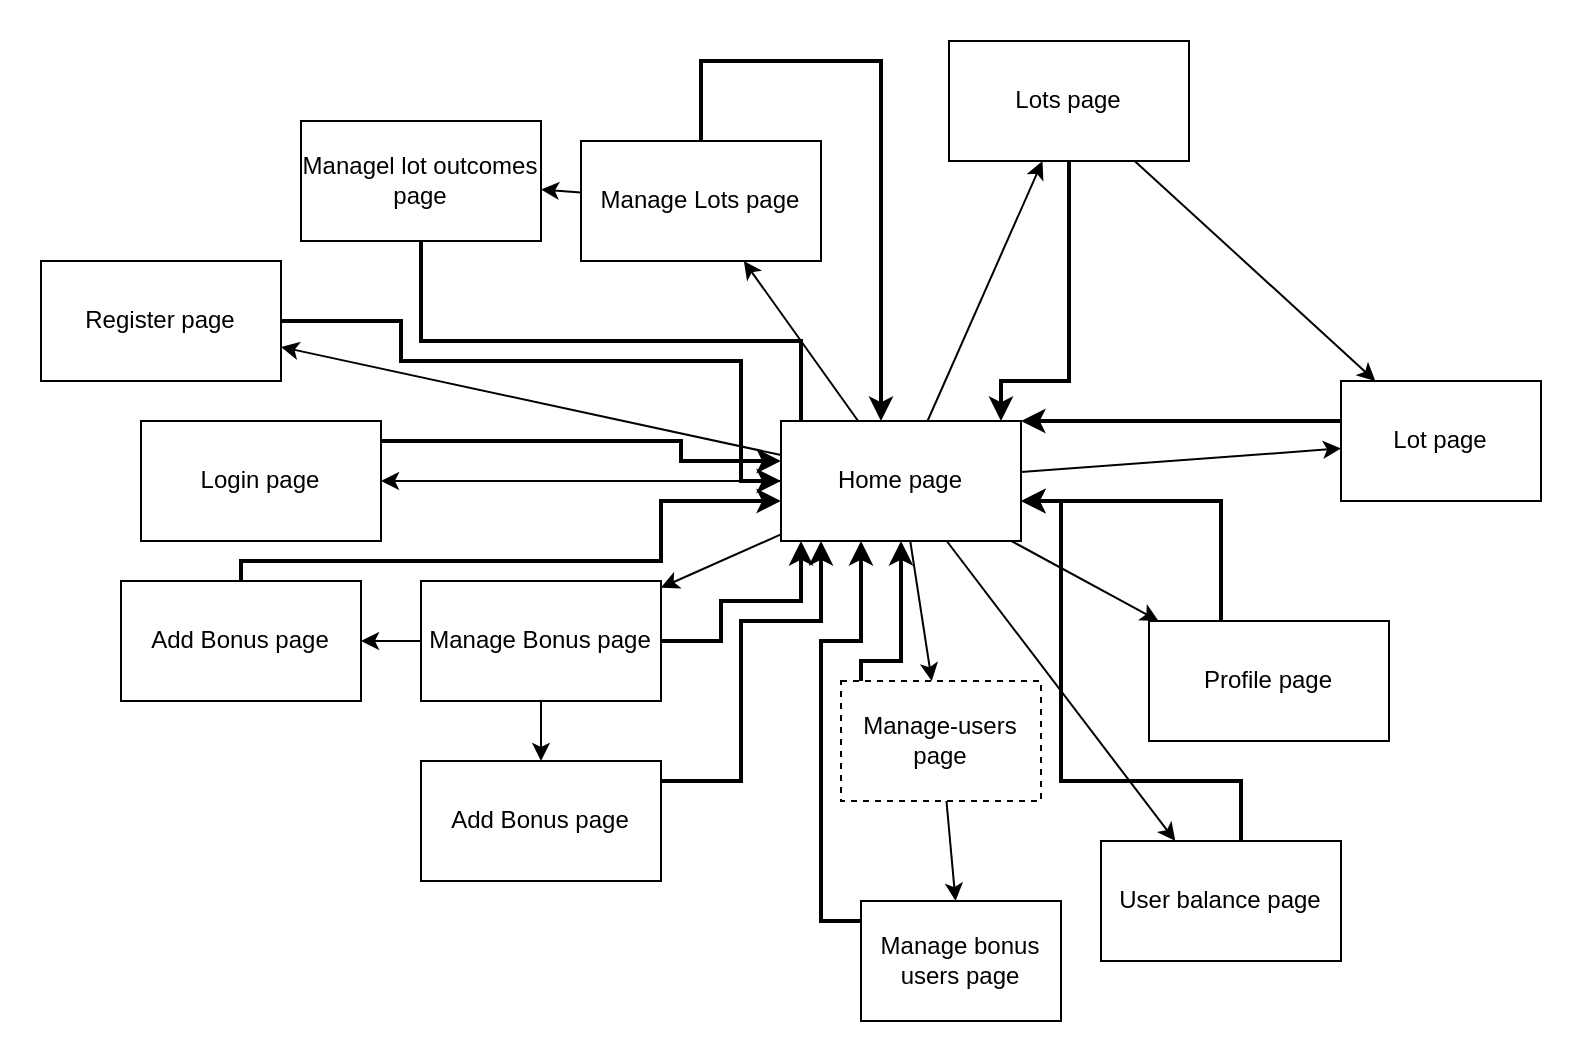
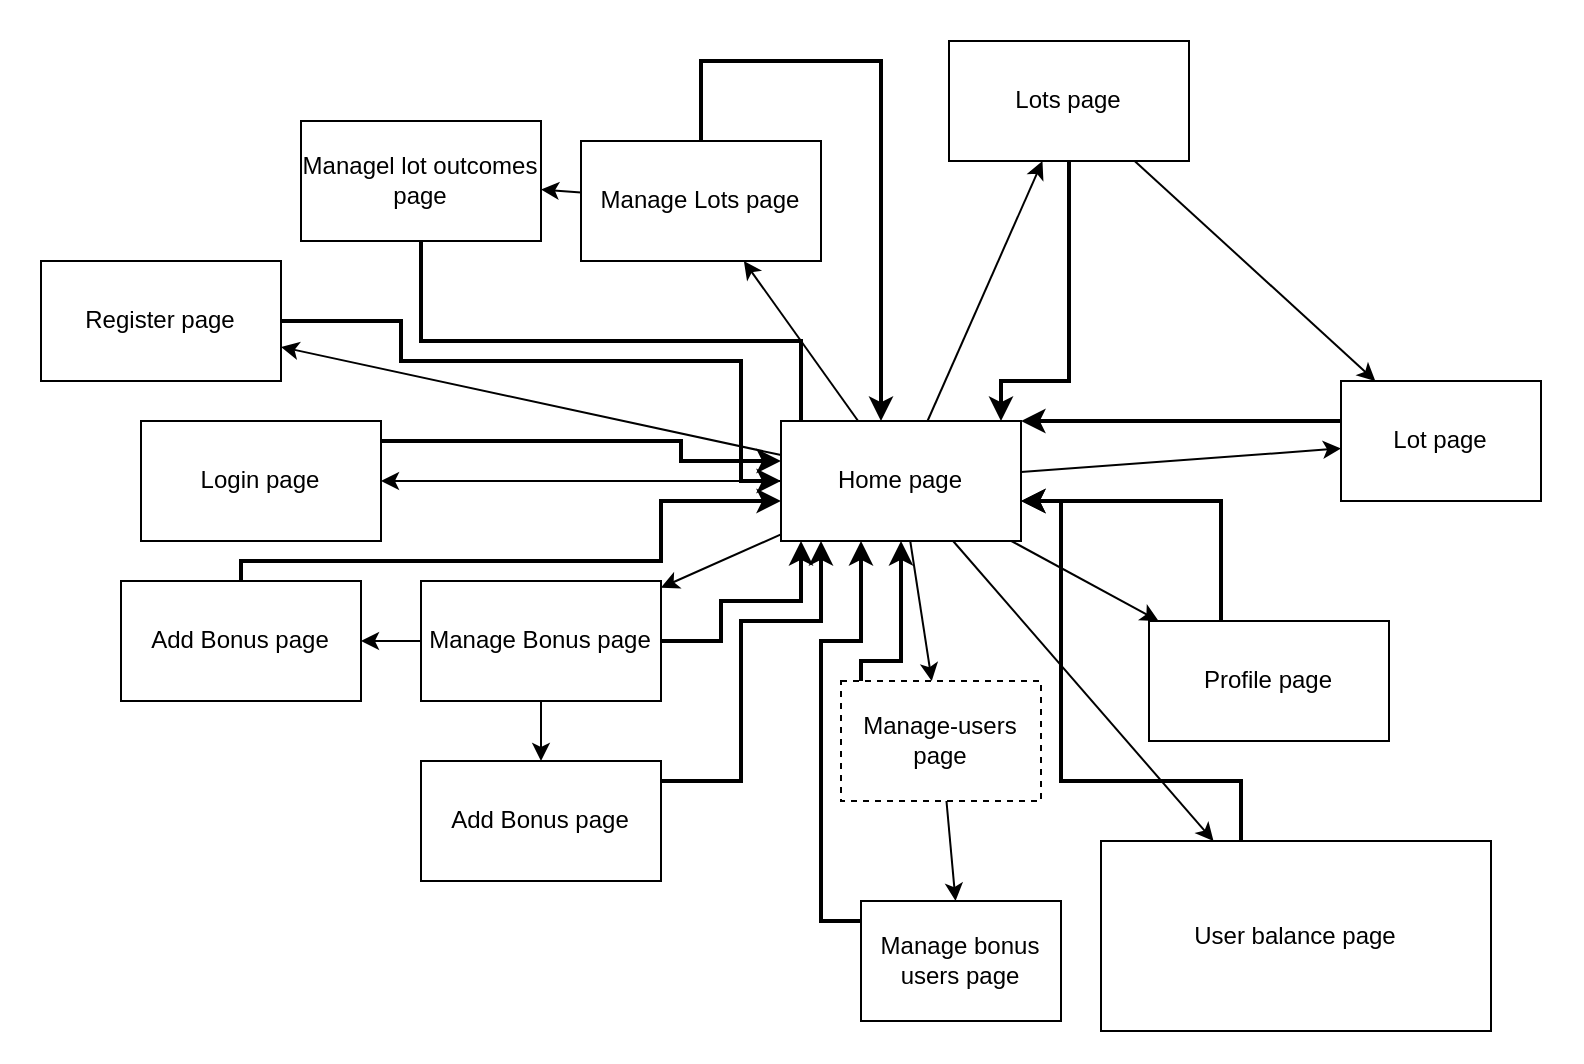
(1221, 901) -> (1296, 936)
